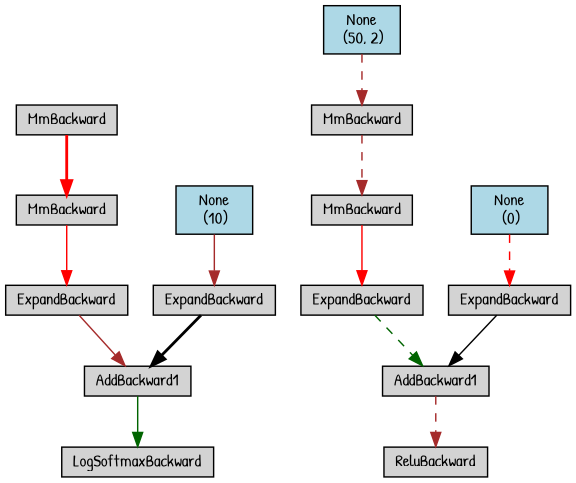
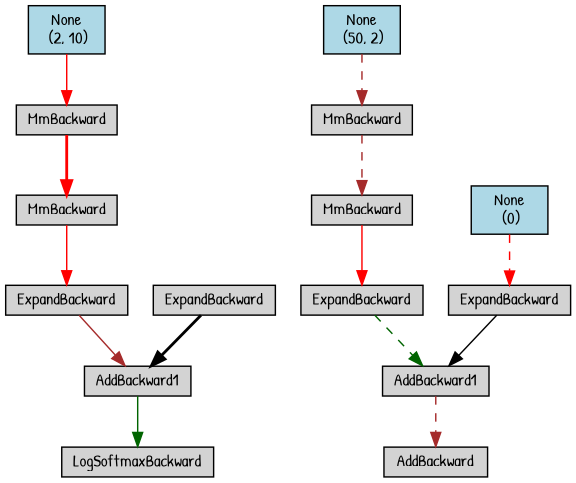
none -> (67, 30)
(214, 210) -> none
(436, 462) -> (436, 462)
